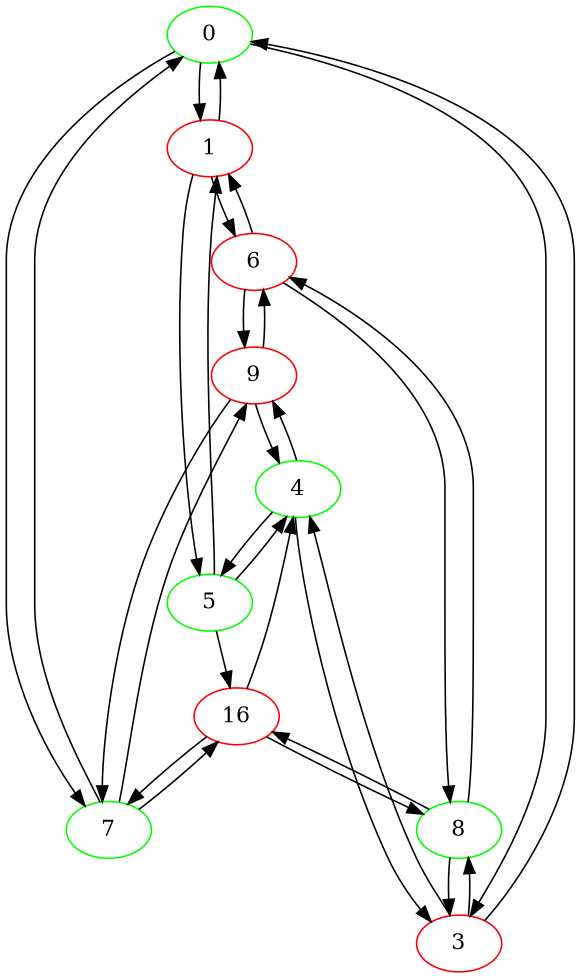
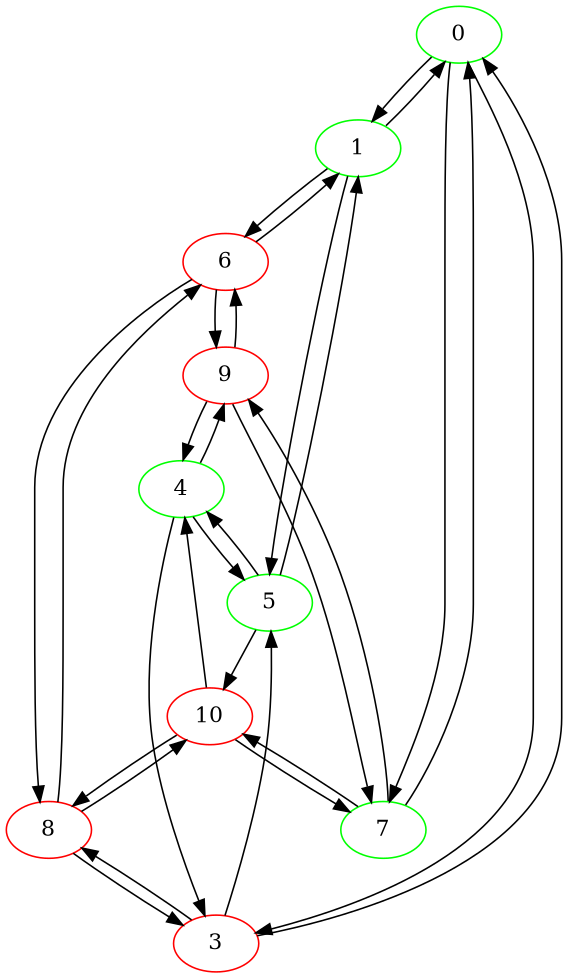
(210, 148) -> (358, 148)
(237, 716) -> (210, 716)
(368, 729) -> (260, 783)
(459, 830) -> (49, 830)
